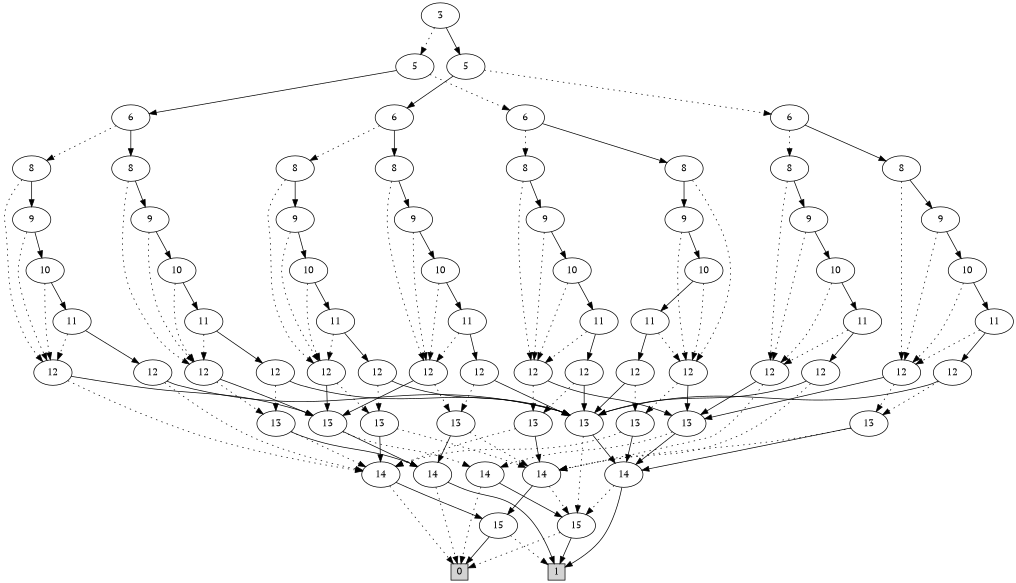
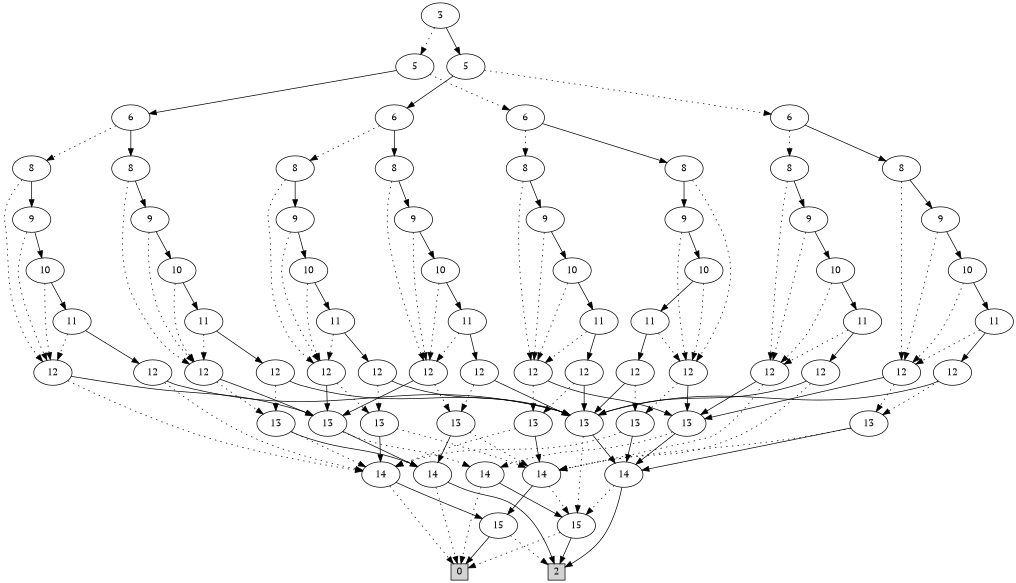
(557, 572) -> (557, 572)
